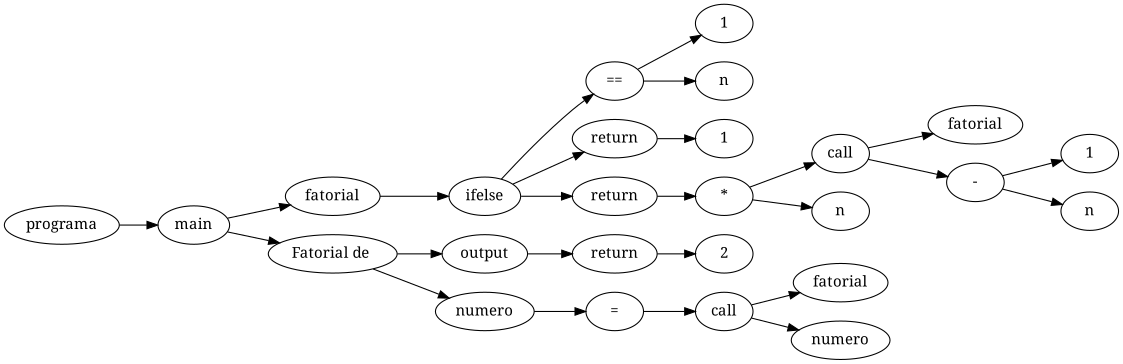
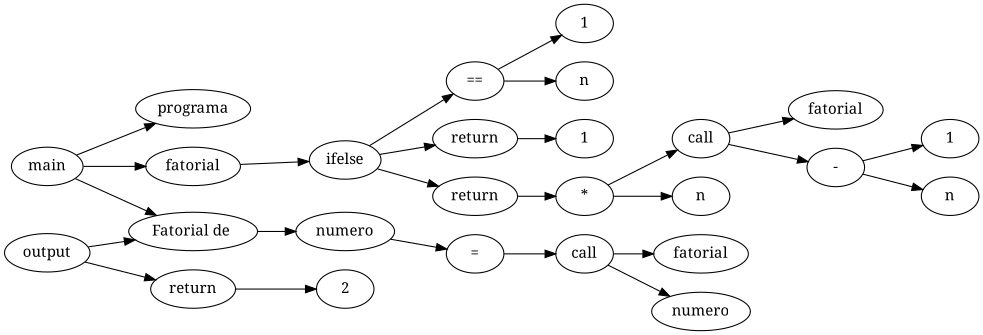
(133, 225) -> (111, 141)
(414, 254) -> (106, 244)
